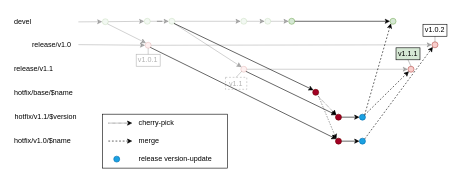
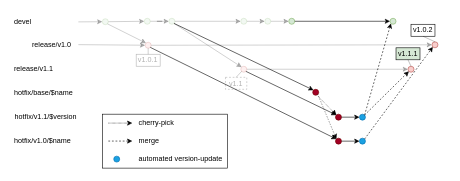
(435, 30) -> (423, 30)
(180, 159) -> (185, 159)
